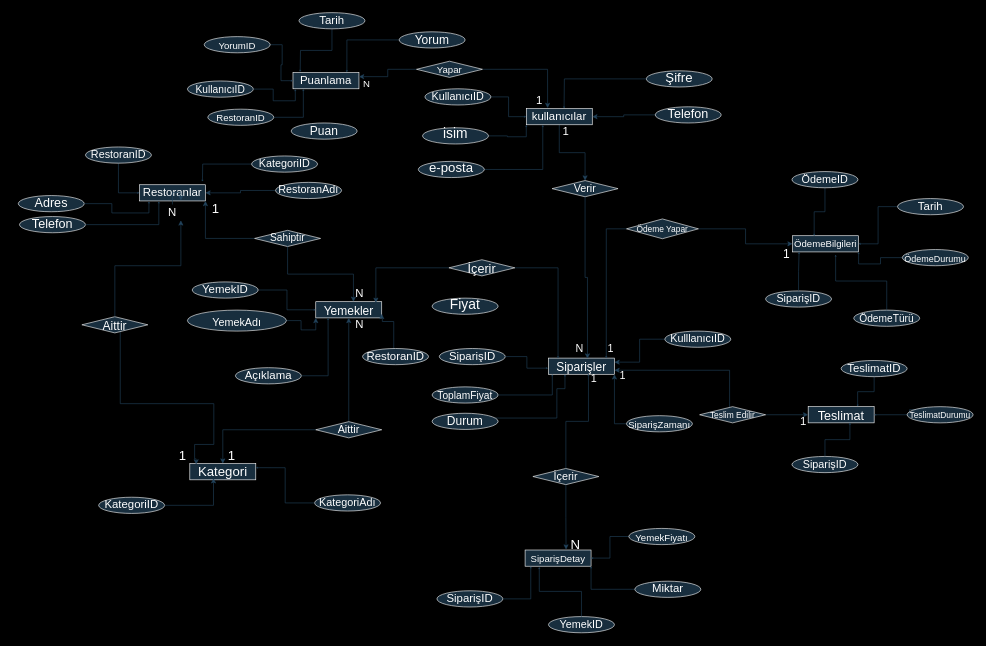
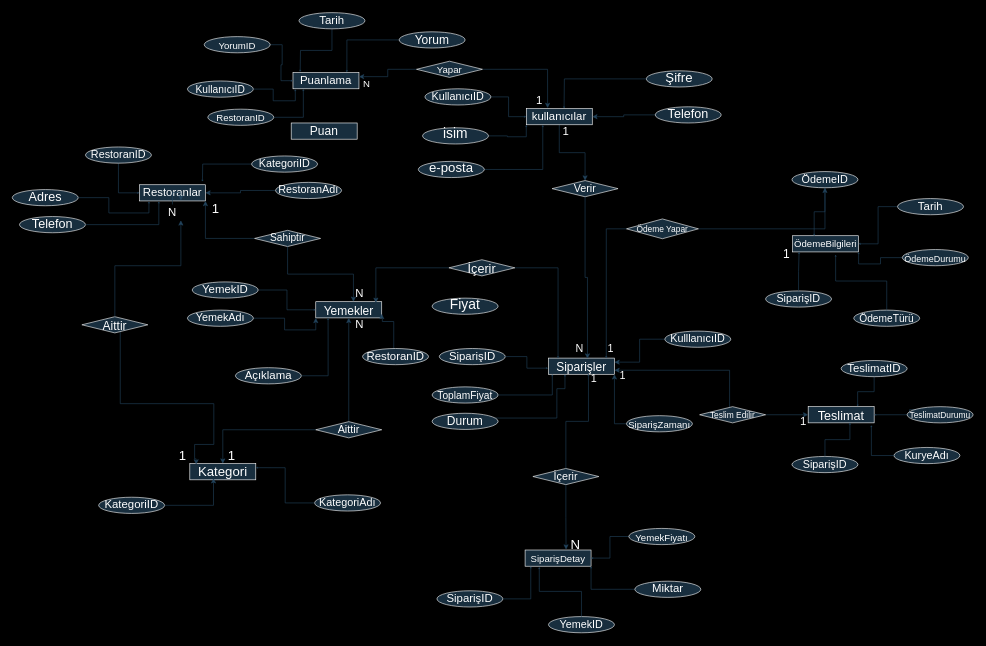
(324, 131) -> (324, 131)
(51, 203) -> (45, 197)
(746, 235) -> (791, 229)
(237, 320) -> (221, 318)
none -> (893, 455)
none -> (927, 455)
